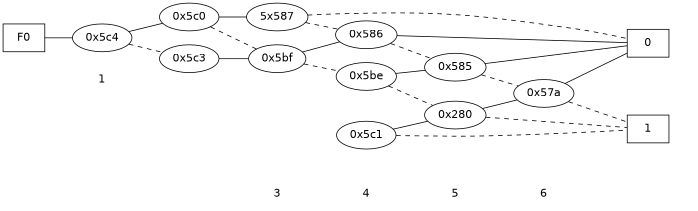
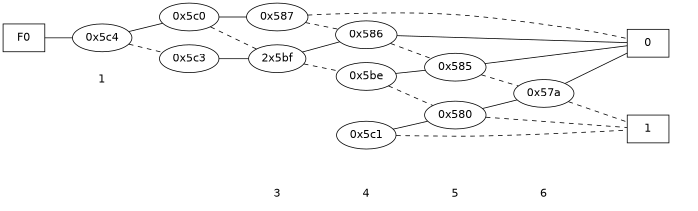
(277, 17) -> (277, 17)
(277, 59) -> (277, 59)
(455, 115) -> (455, 115)
